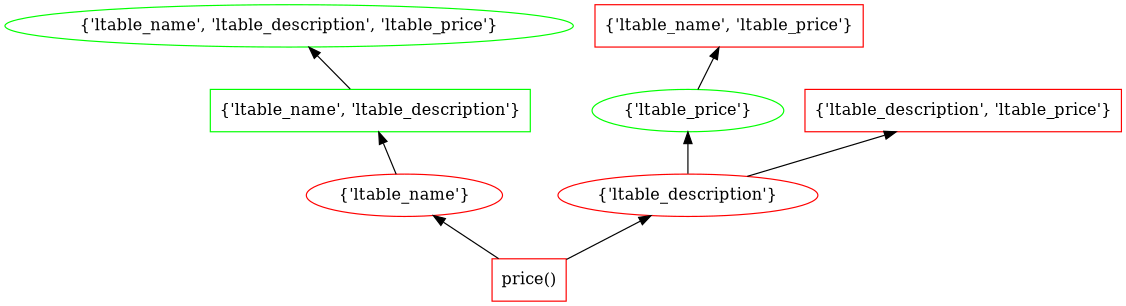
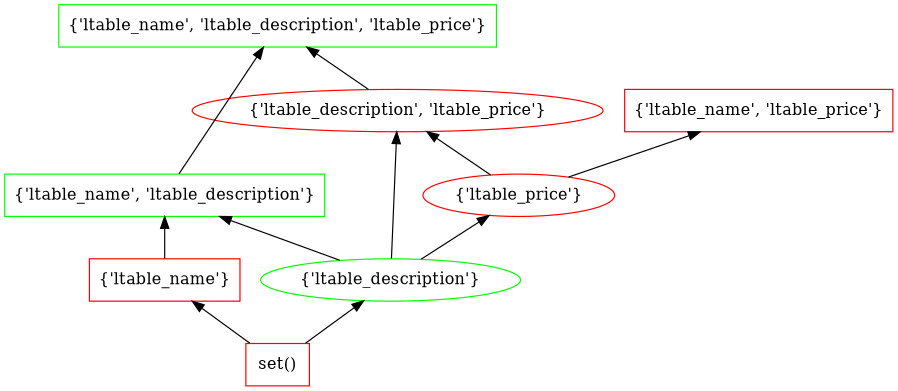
(289, 26) -> (278, 26)
none -> (343, 72)
(688, 111) -> (519, 195)
(963, 111) -> (398, 111)
none -> (464, 157)
(404, 195) -> (165, 280)
(688, 195) -> (391, 280)
none -> (285, 240)
(529, 280) -> (278, 365)
